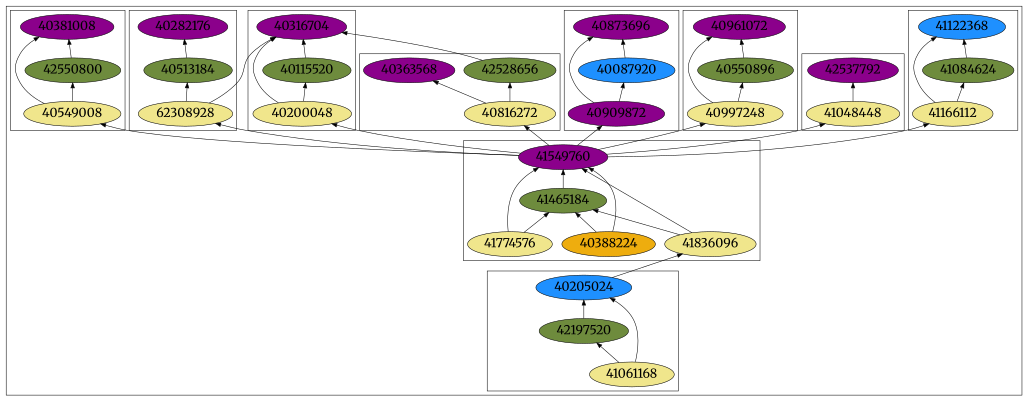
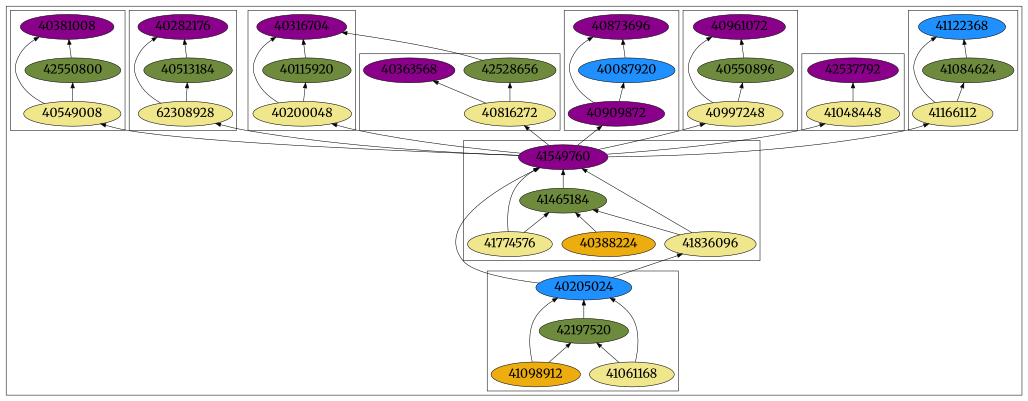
(307, 70) -> (307, 70)
(243, 73) -> (135, 73)
(614, 197) -> (457, 237)
none -> (536, 374)
